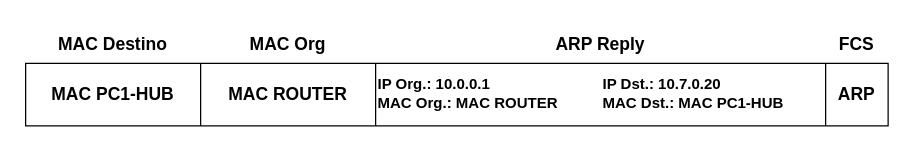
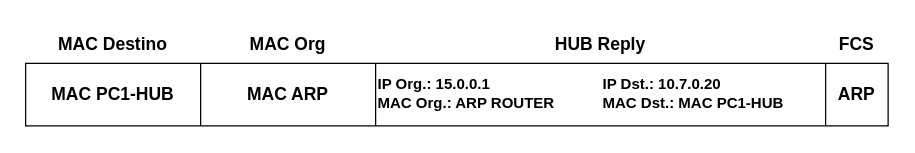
(601, 44) -> (601, 44)
(436, 84) -> (436, 84)
(288, 94) -> (288, 94)
(452, 103) -> (452, 103)
